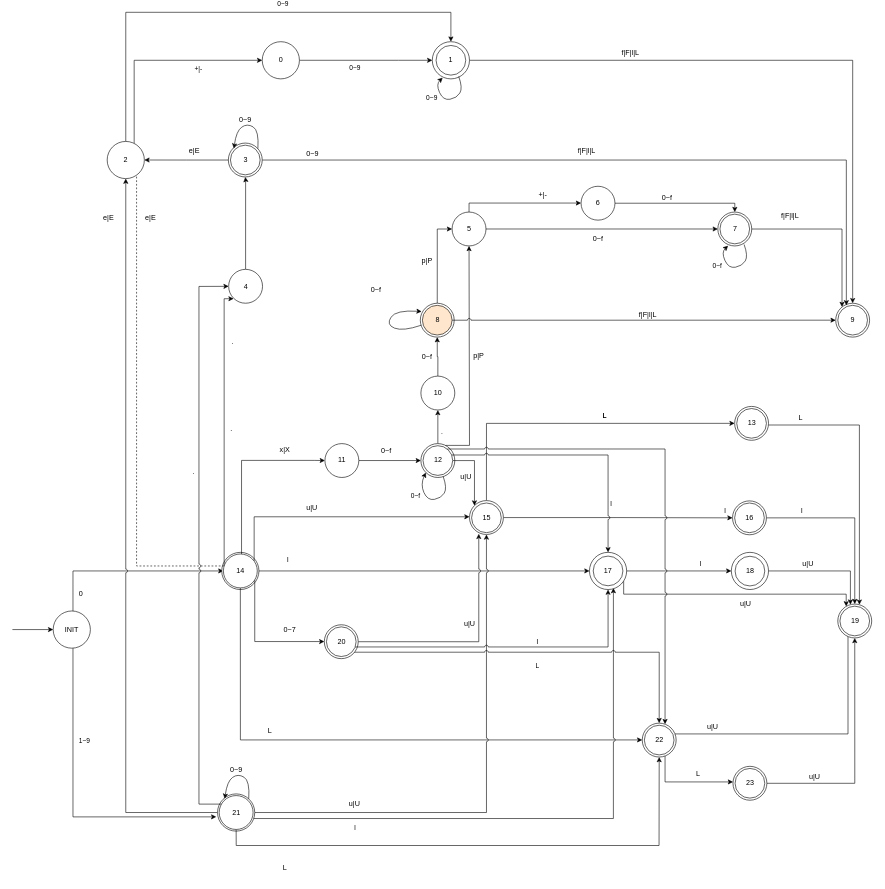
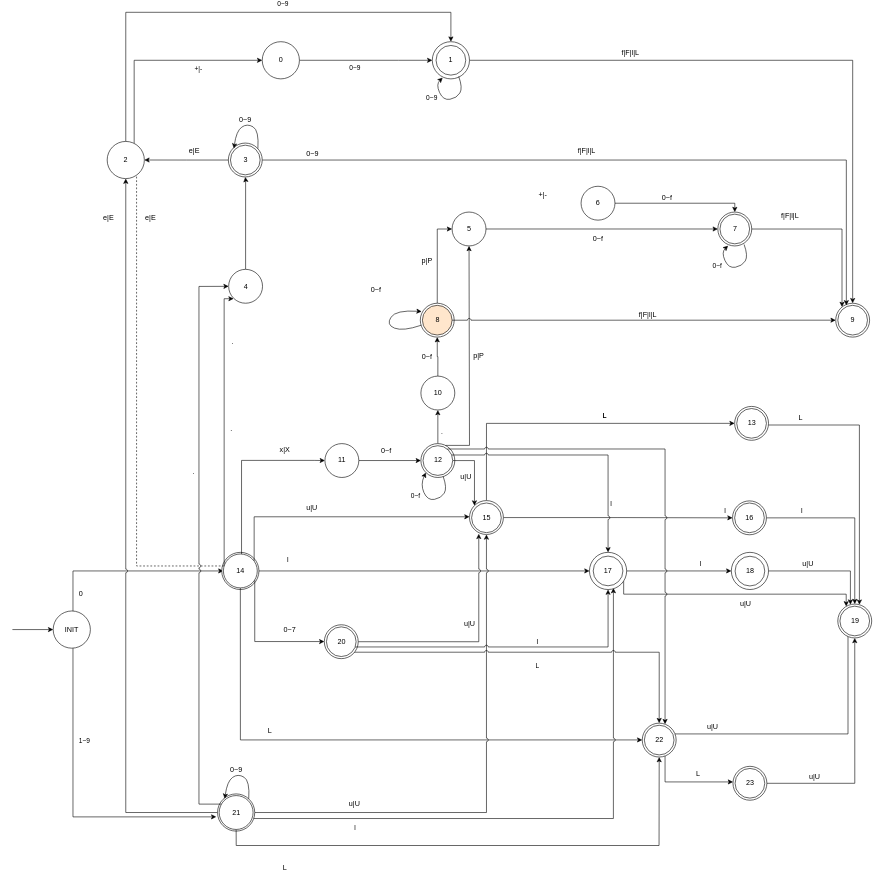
(469, 203) -> none
